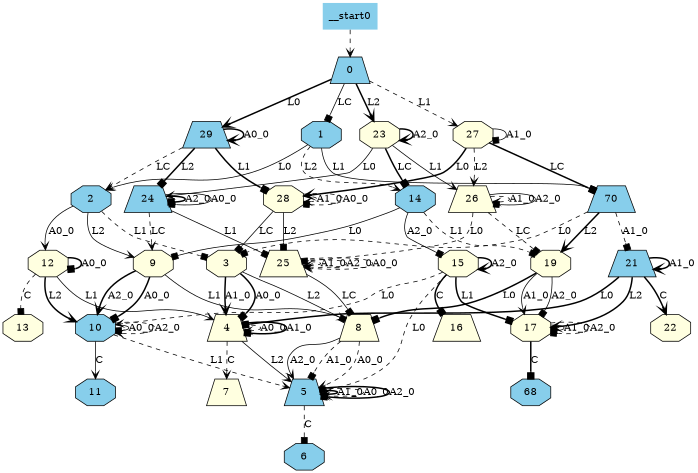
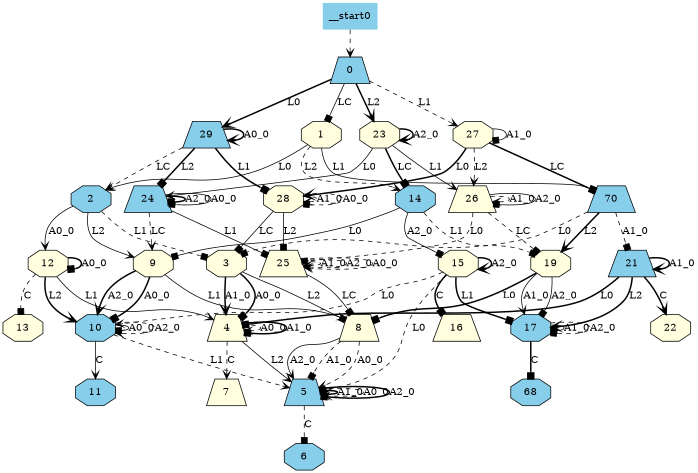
(321, 135) -> (321, 135)
(531, 328) -> (531, 328)
